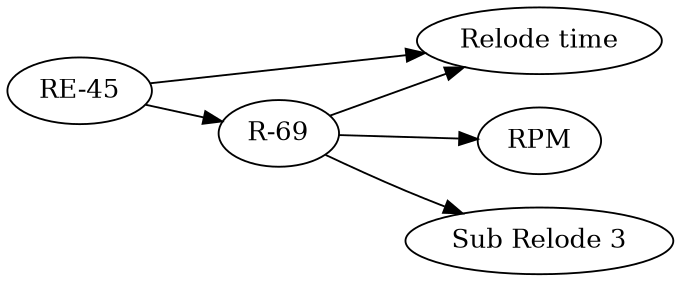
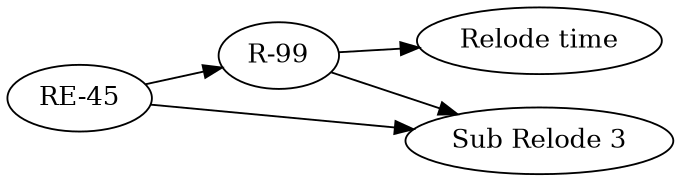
(278, 69) -> (273, 116)
(279, 133) -> (279, 56)
(539, 141) -> none
